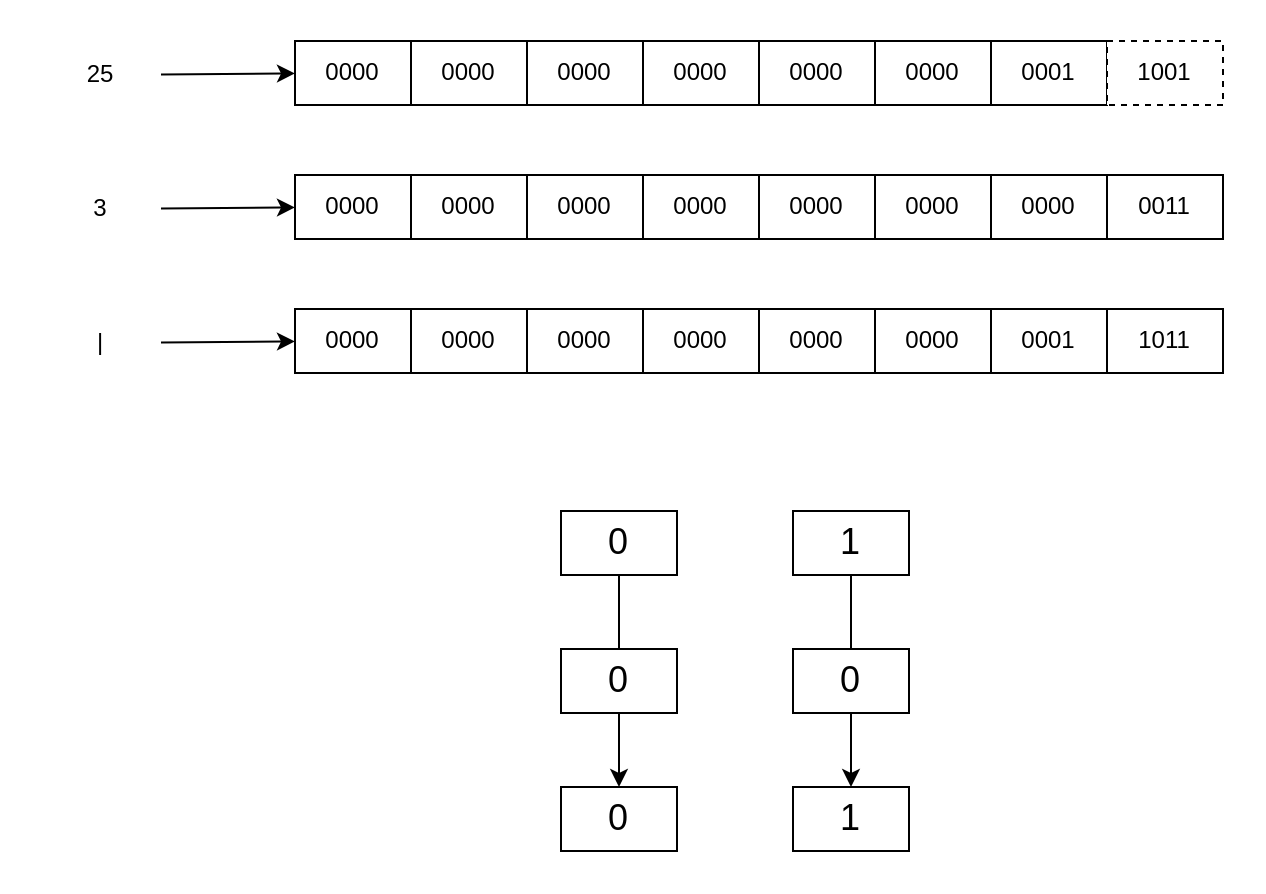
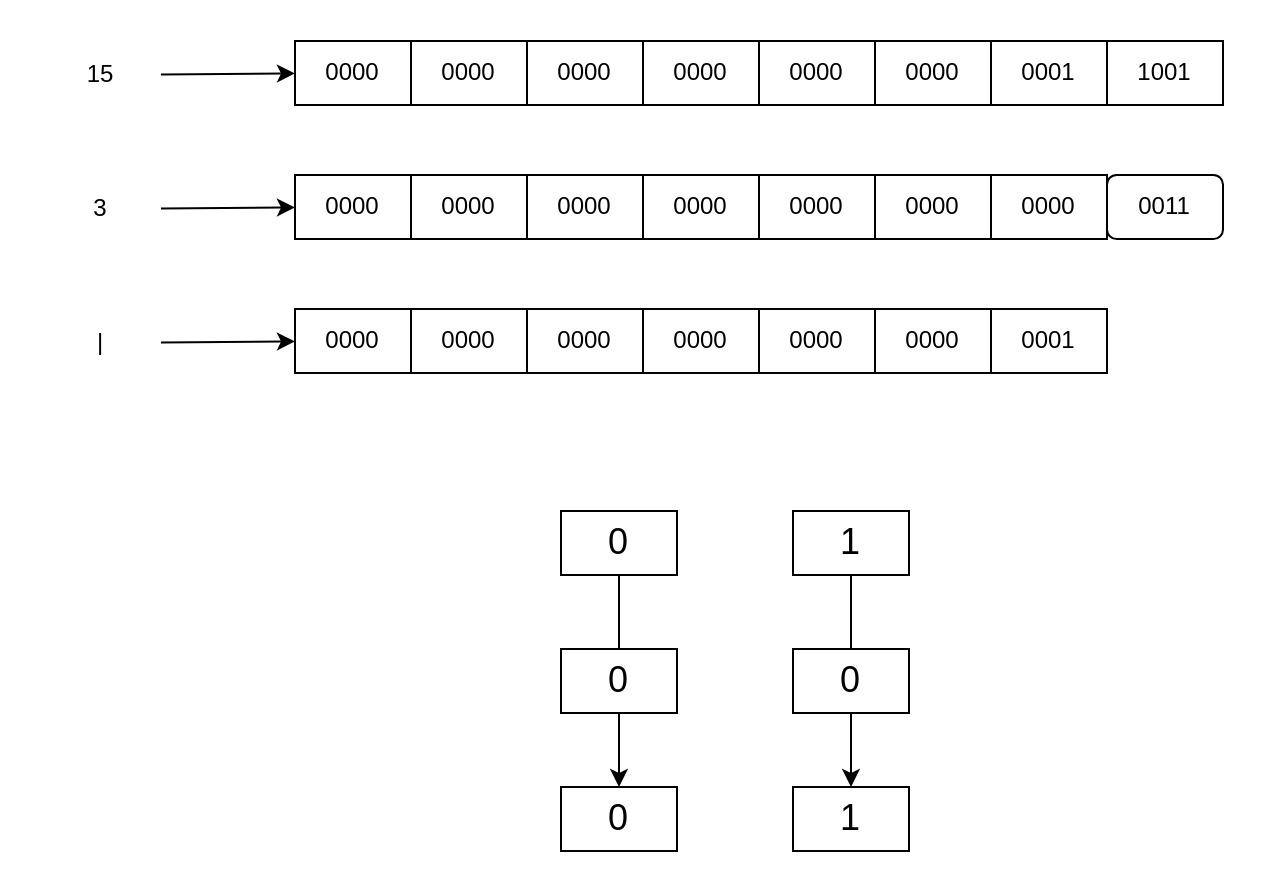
(1165, 73) -> (1165, 73)
(101, 75) -> (101, 75)
(1165, 207) -> (1165, 207)
(1165, 341) -> none
